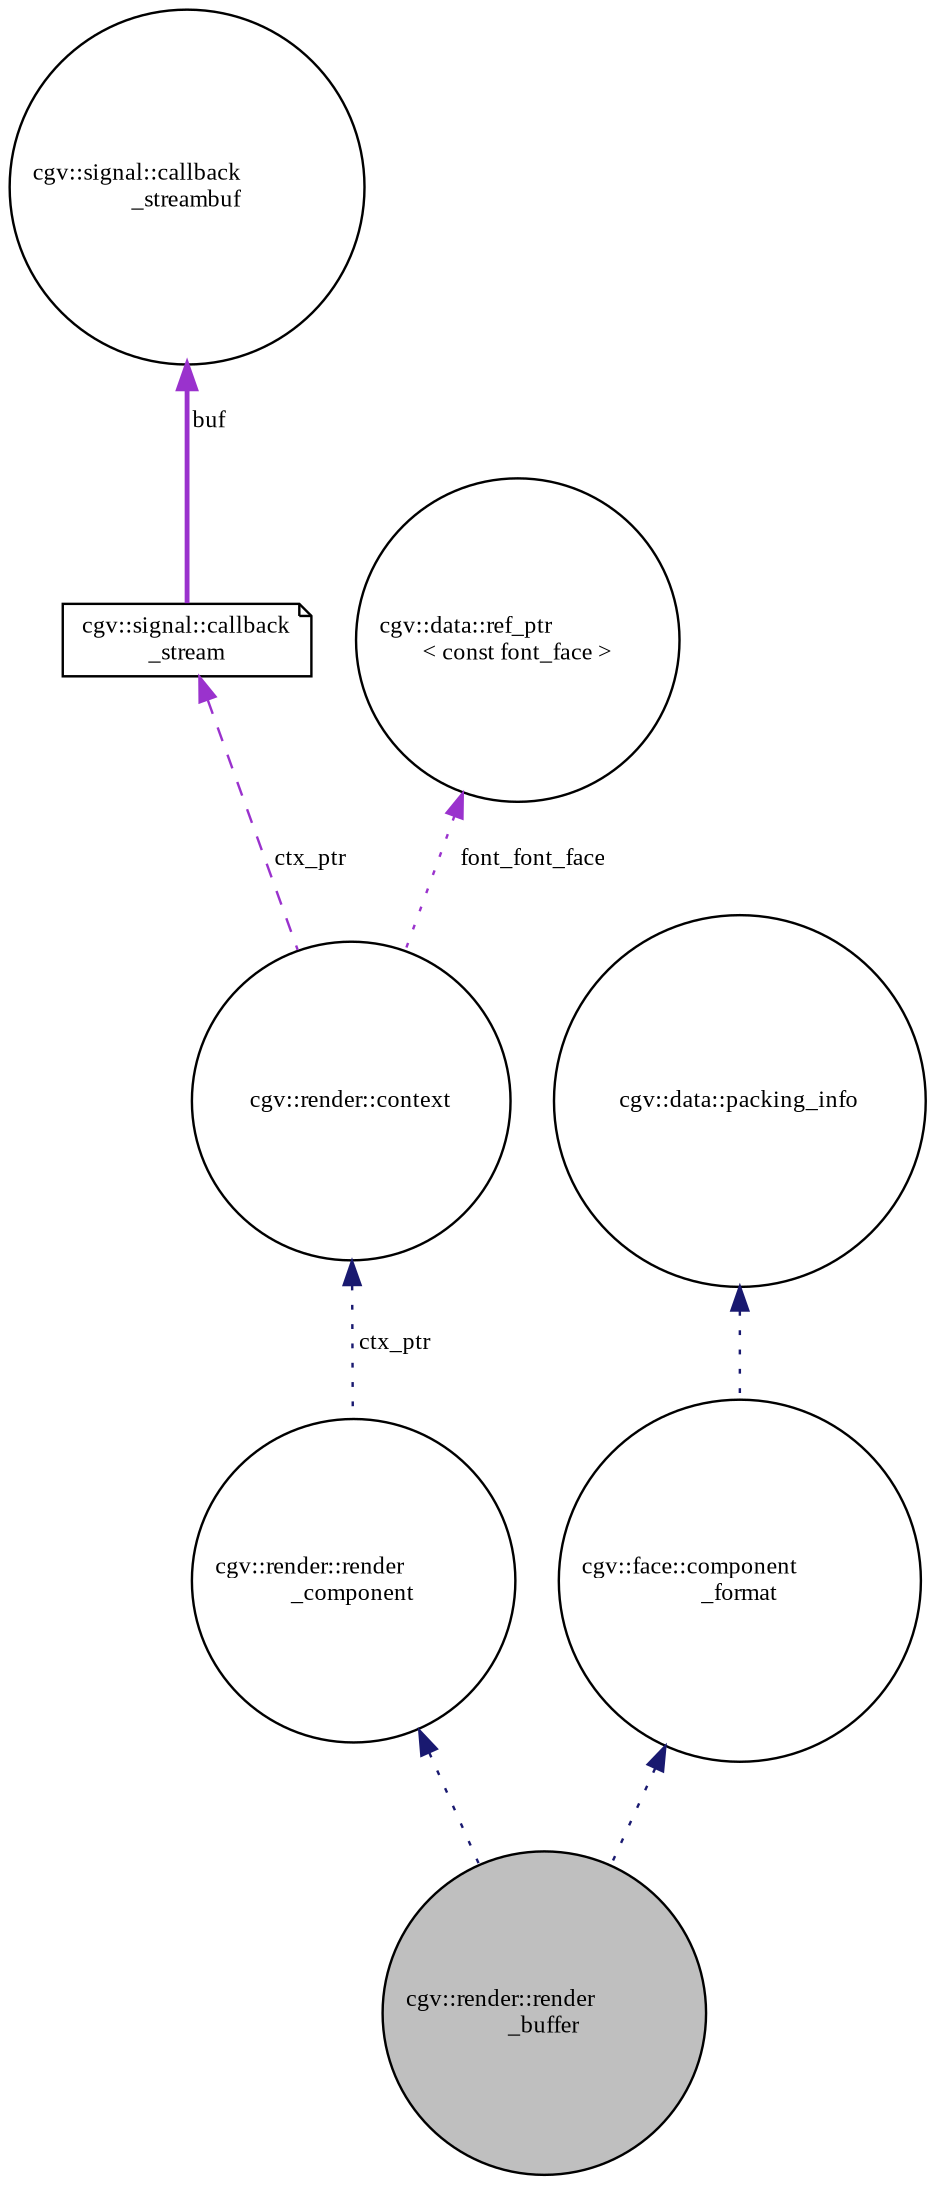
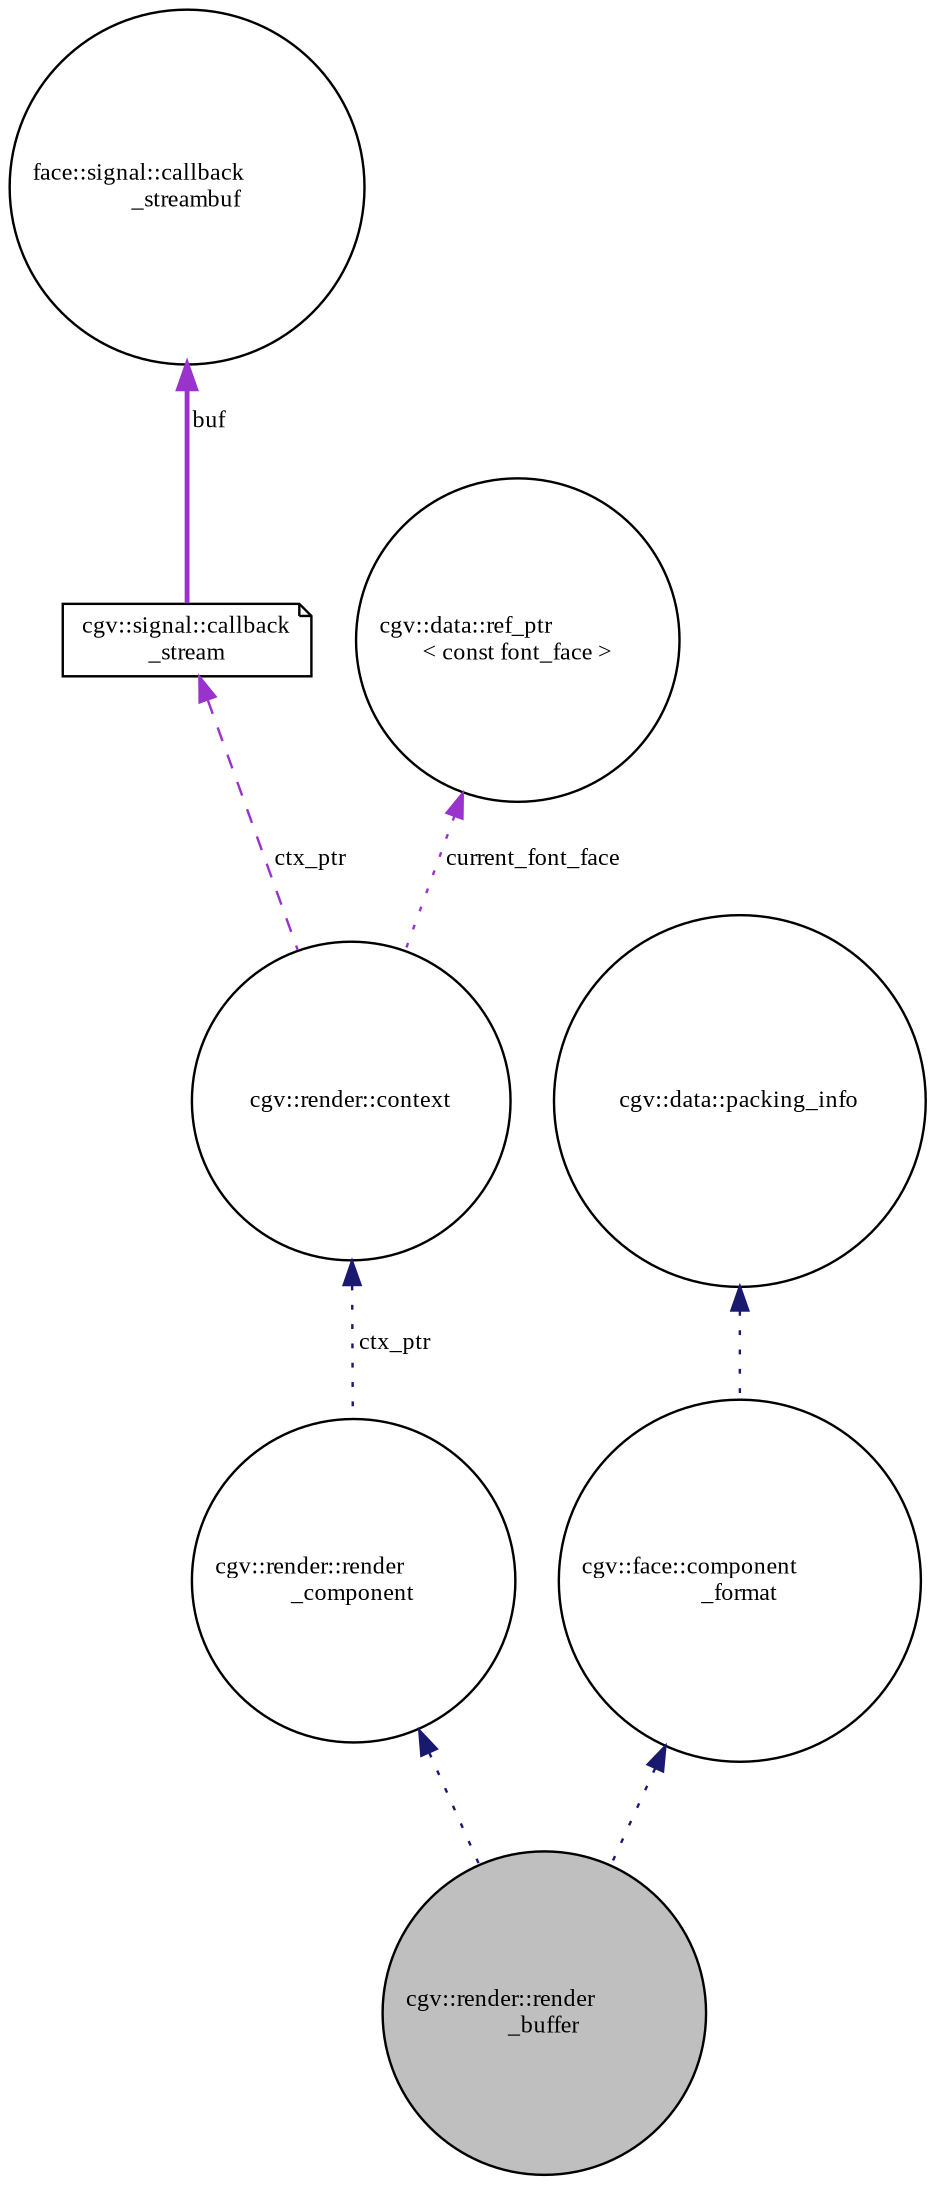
(187, 187) -> (187, 187)
(531, 859) -> (531, 859)
